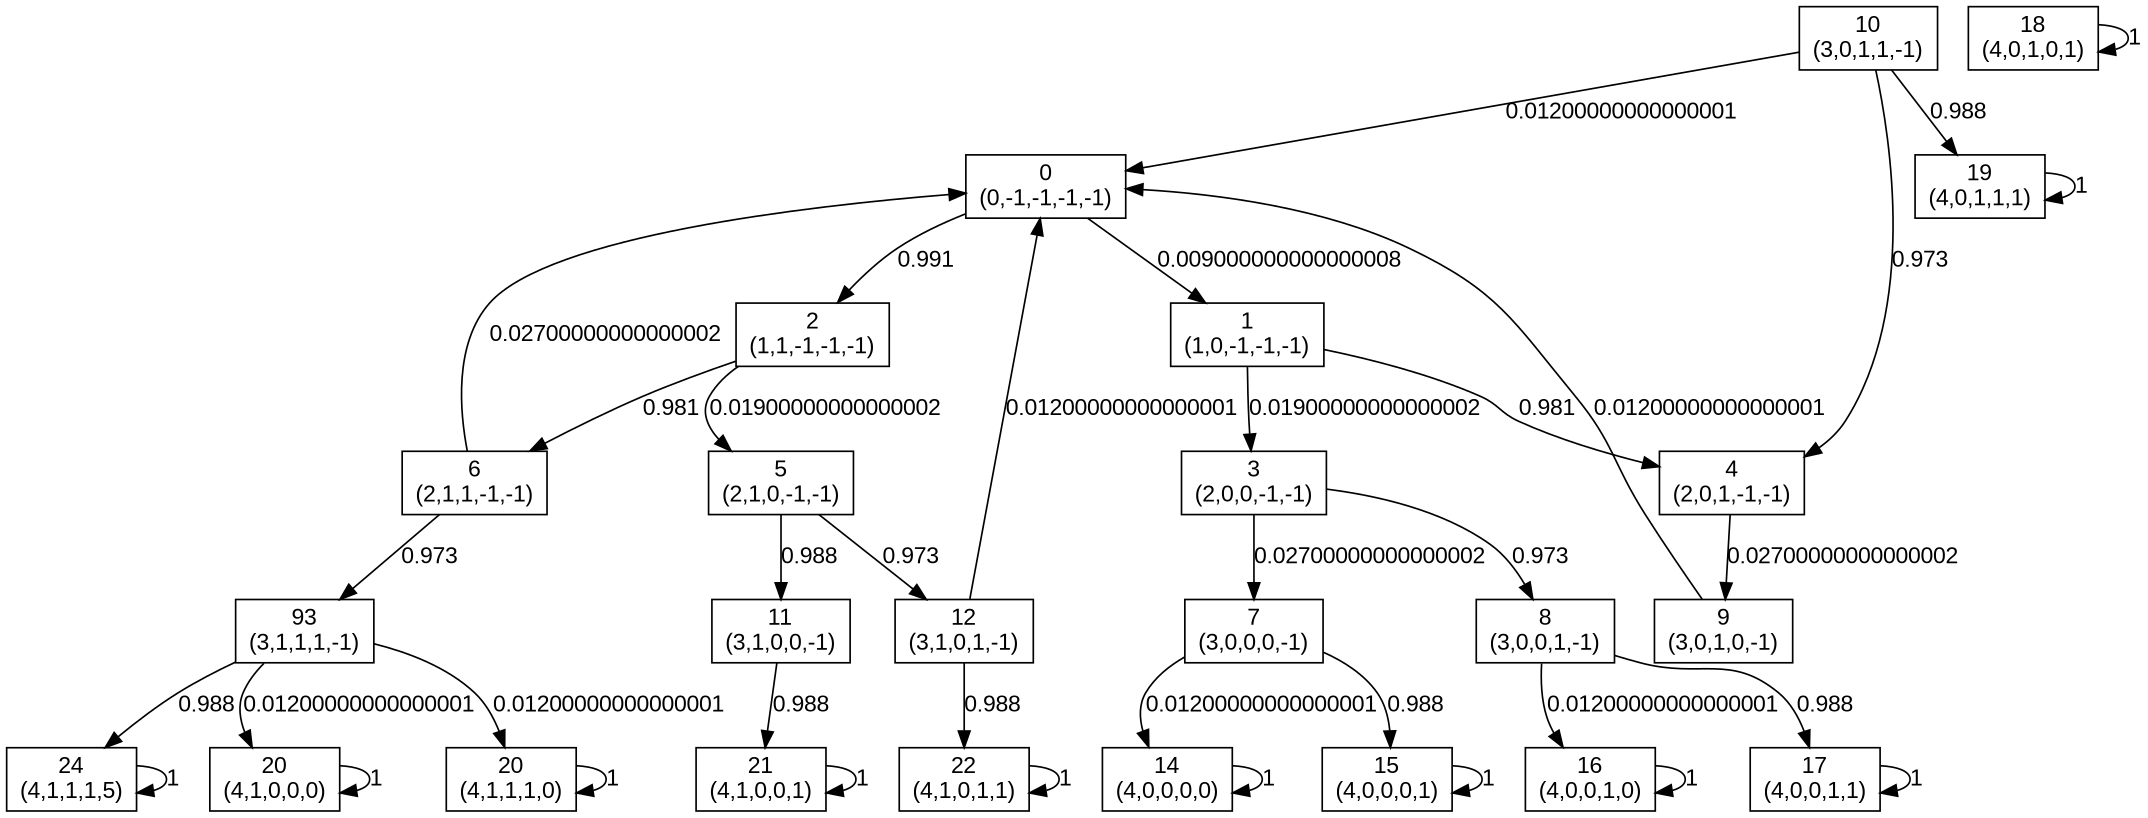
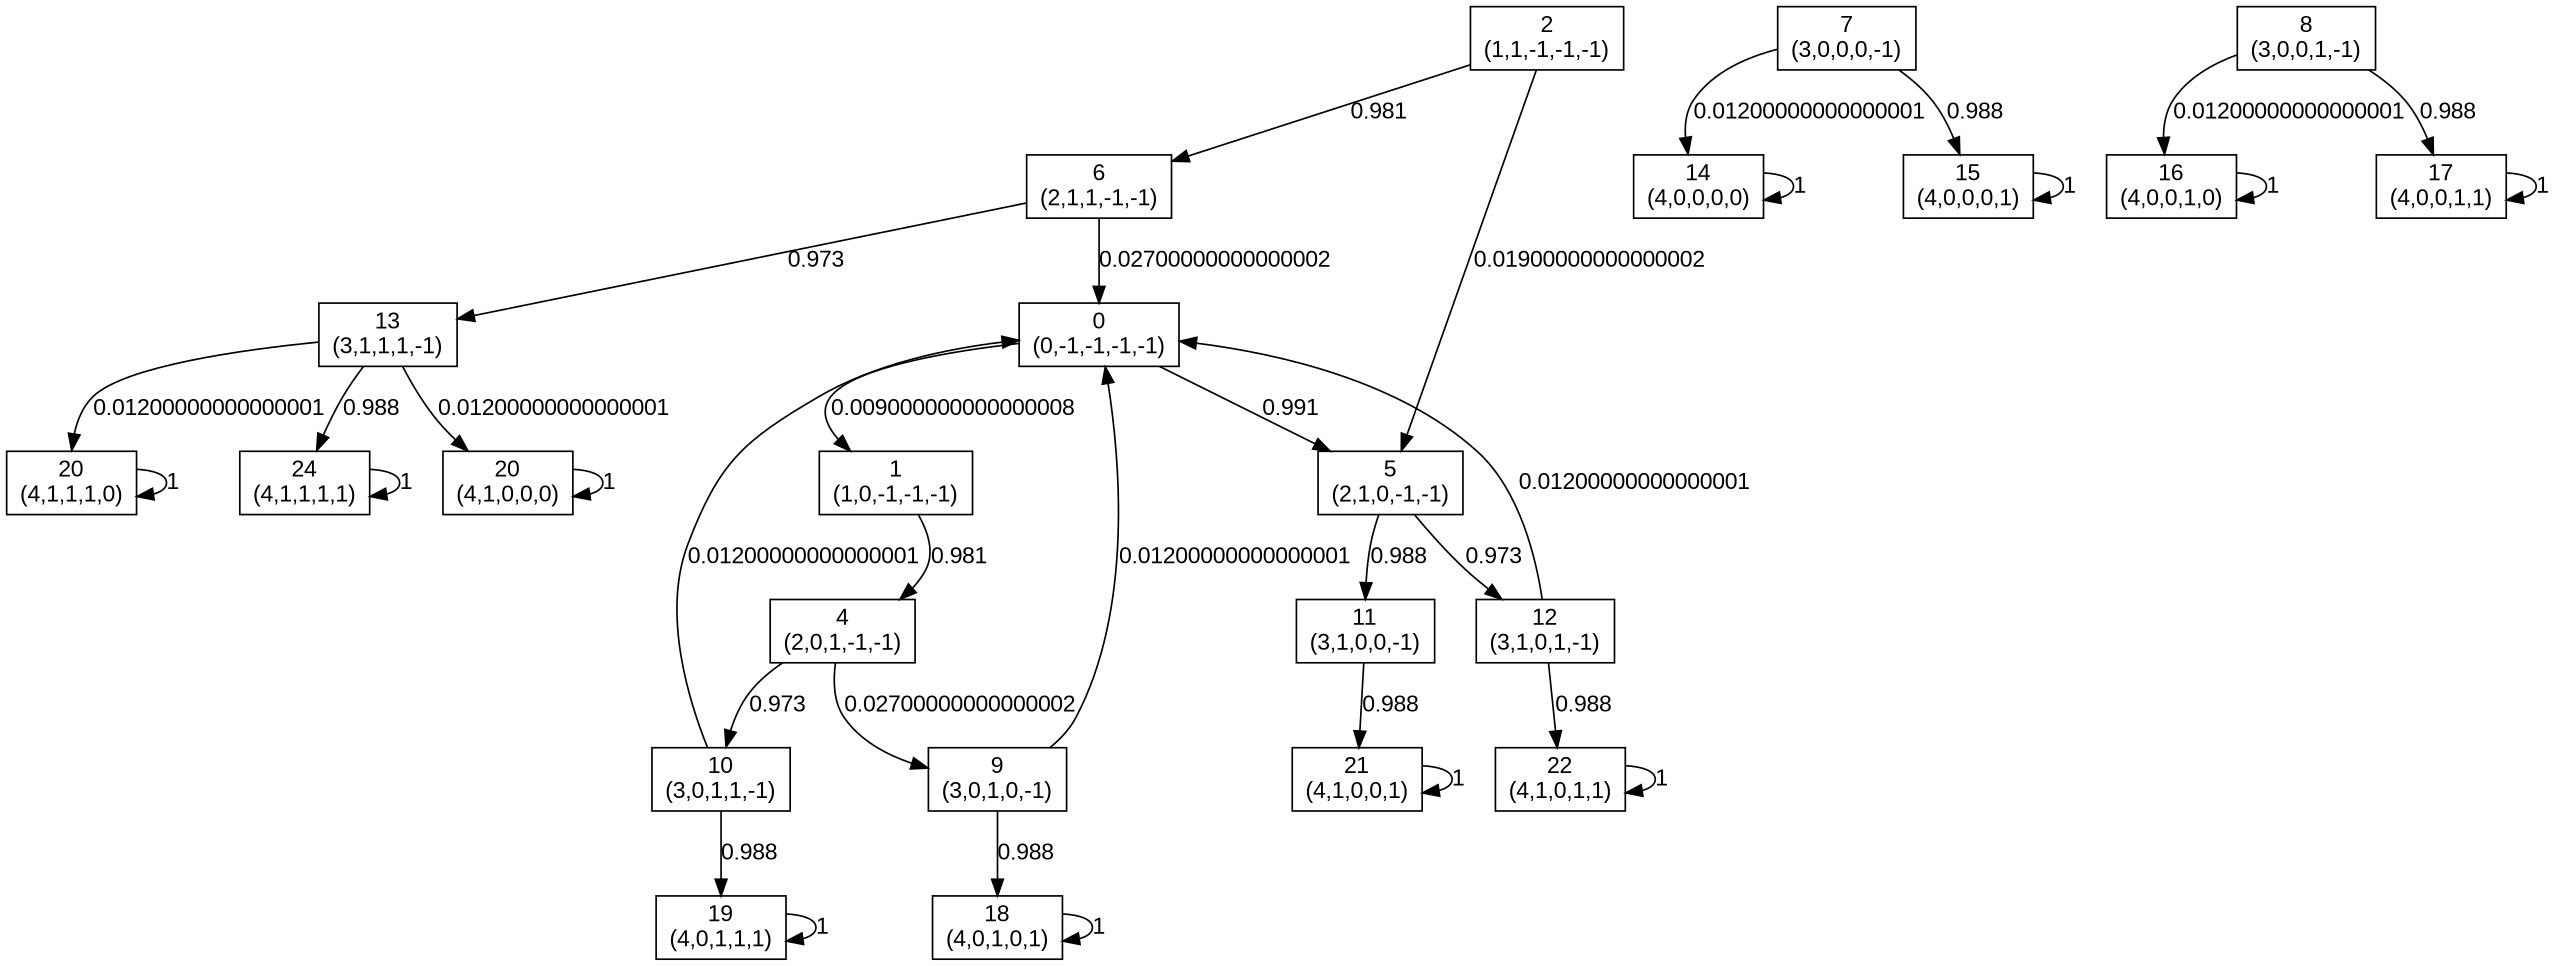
(903, 245) -> (1237, 405)
(1891, 268) -> (750, 692)
(1254, 483) -> none
(305, 631) -> (388, 335)
(72, 779) -> (305, 483)
none -> (998, 845)
